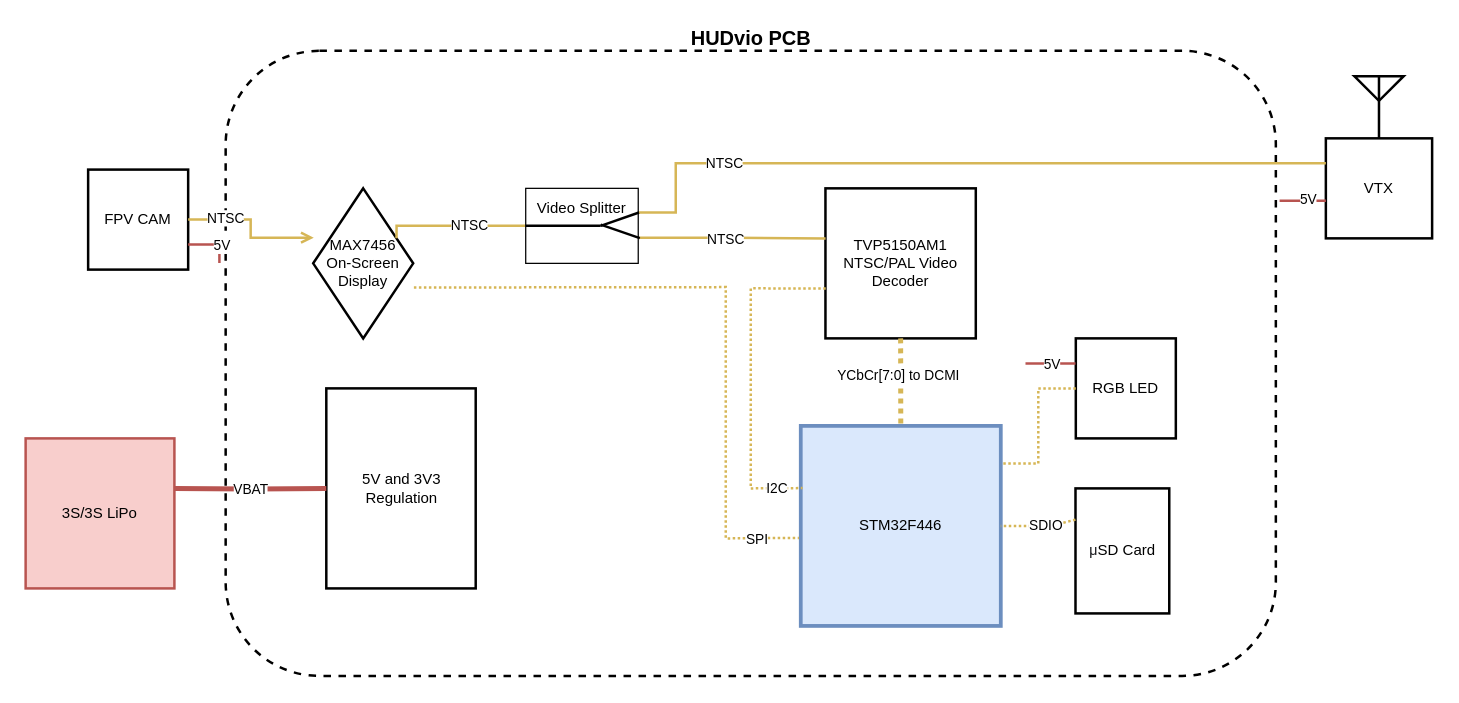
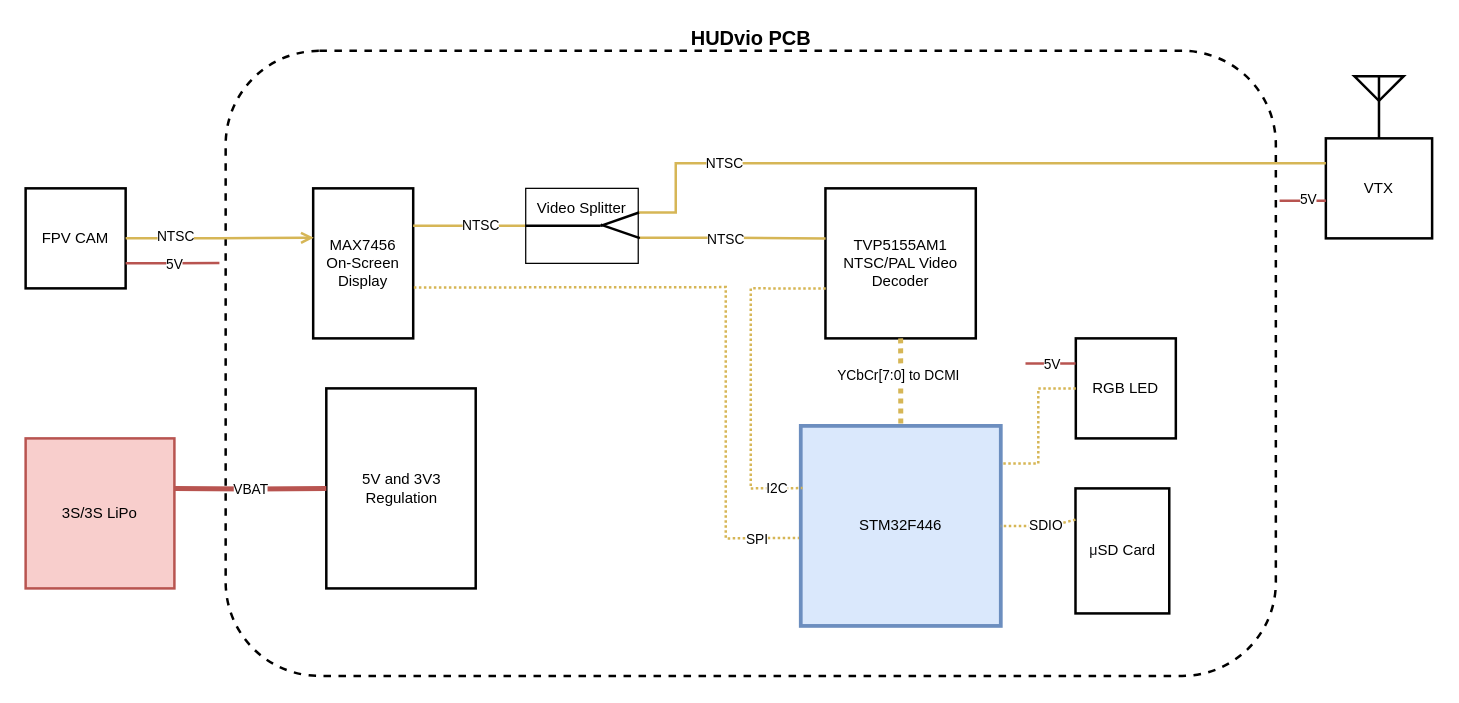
(138, 219) -> (76, 238)
(363, 263) -> (363, 263)
(901, 263) -> (901, 263)
